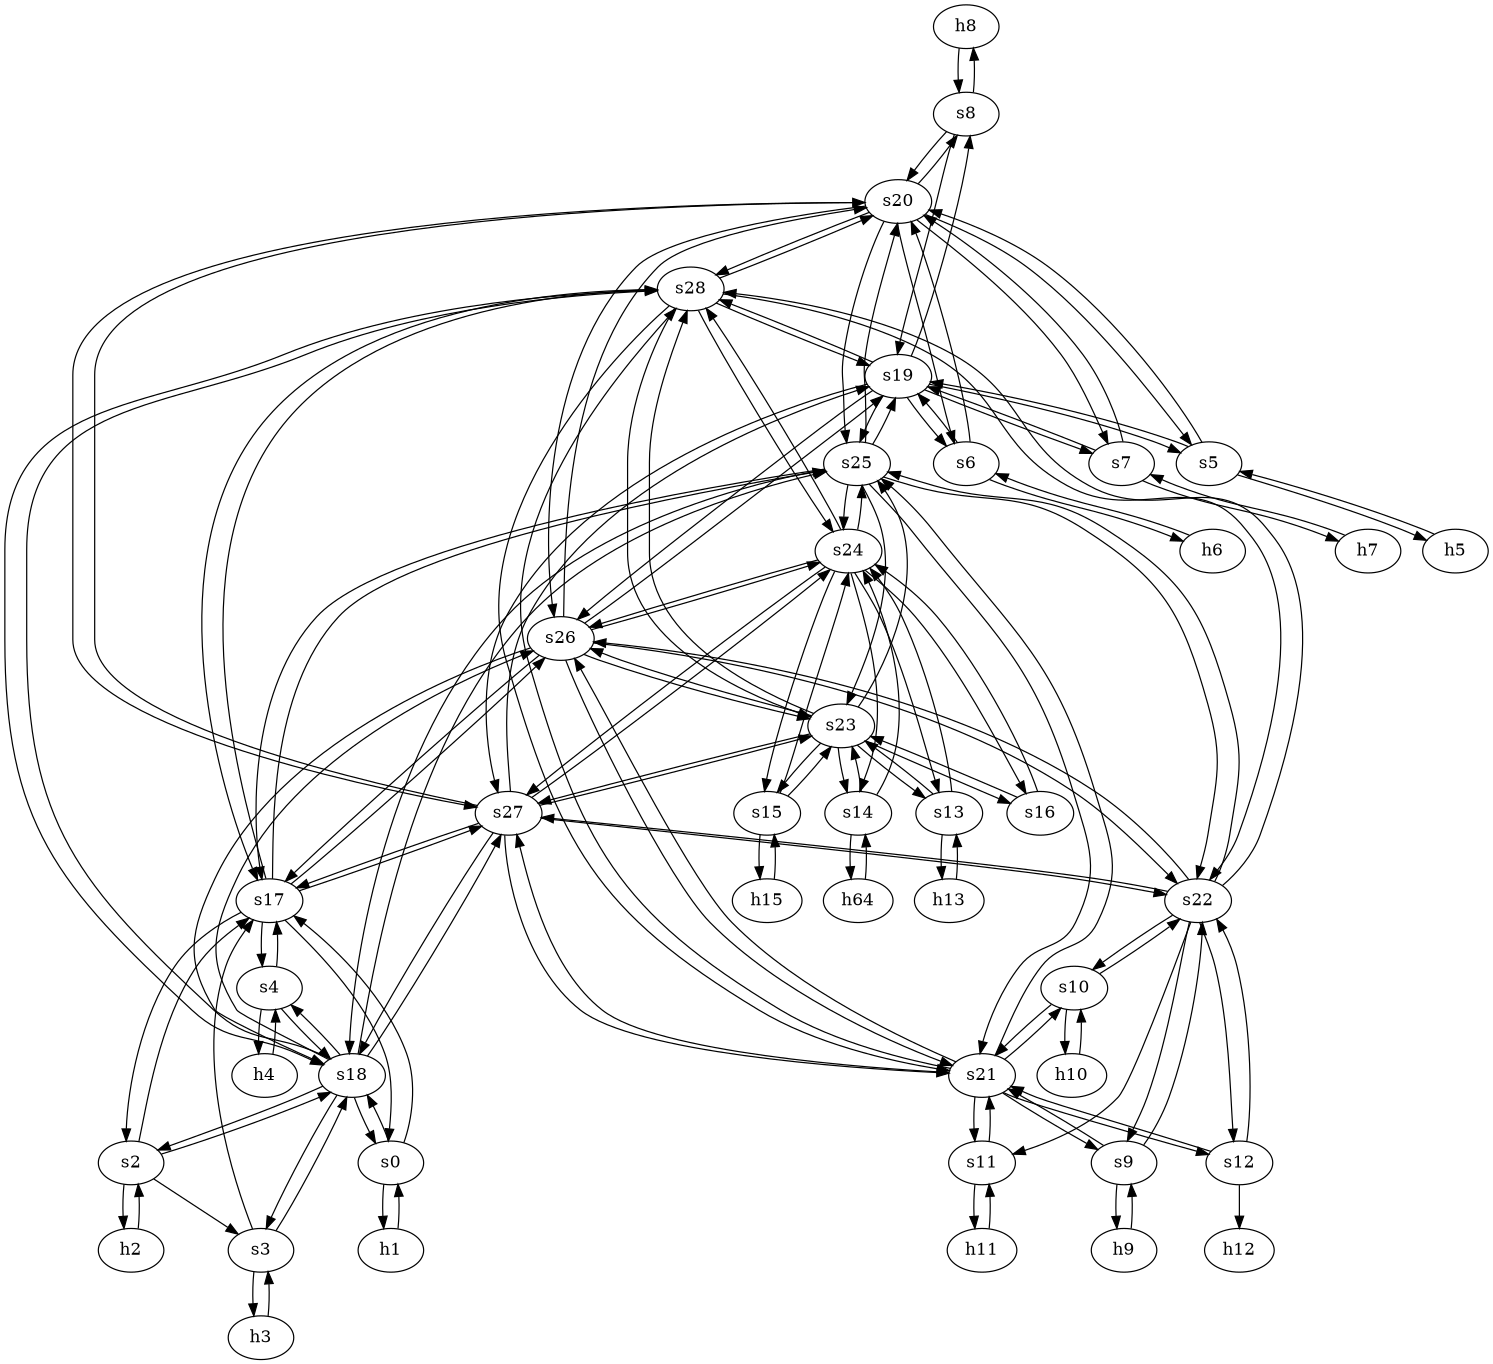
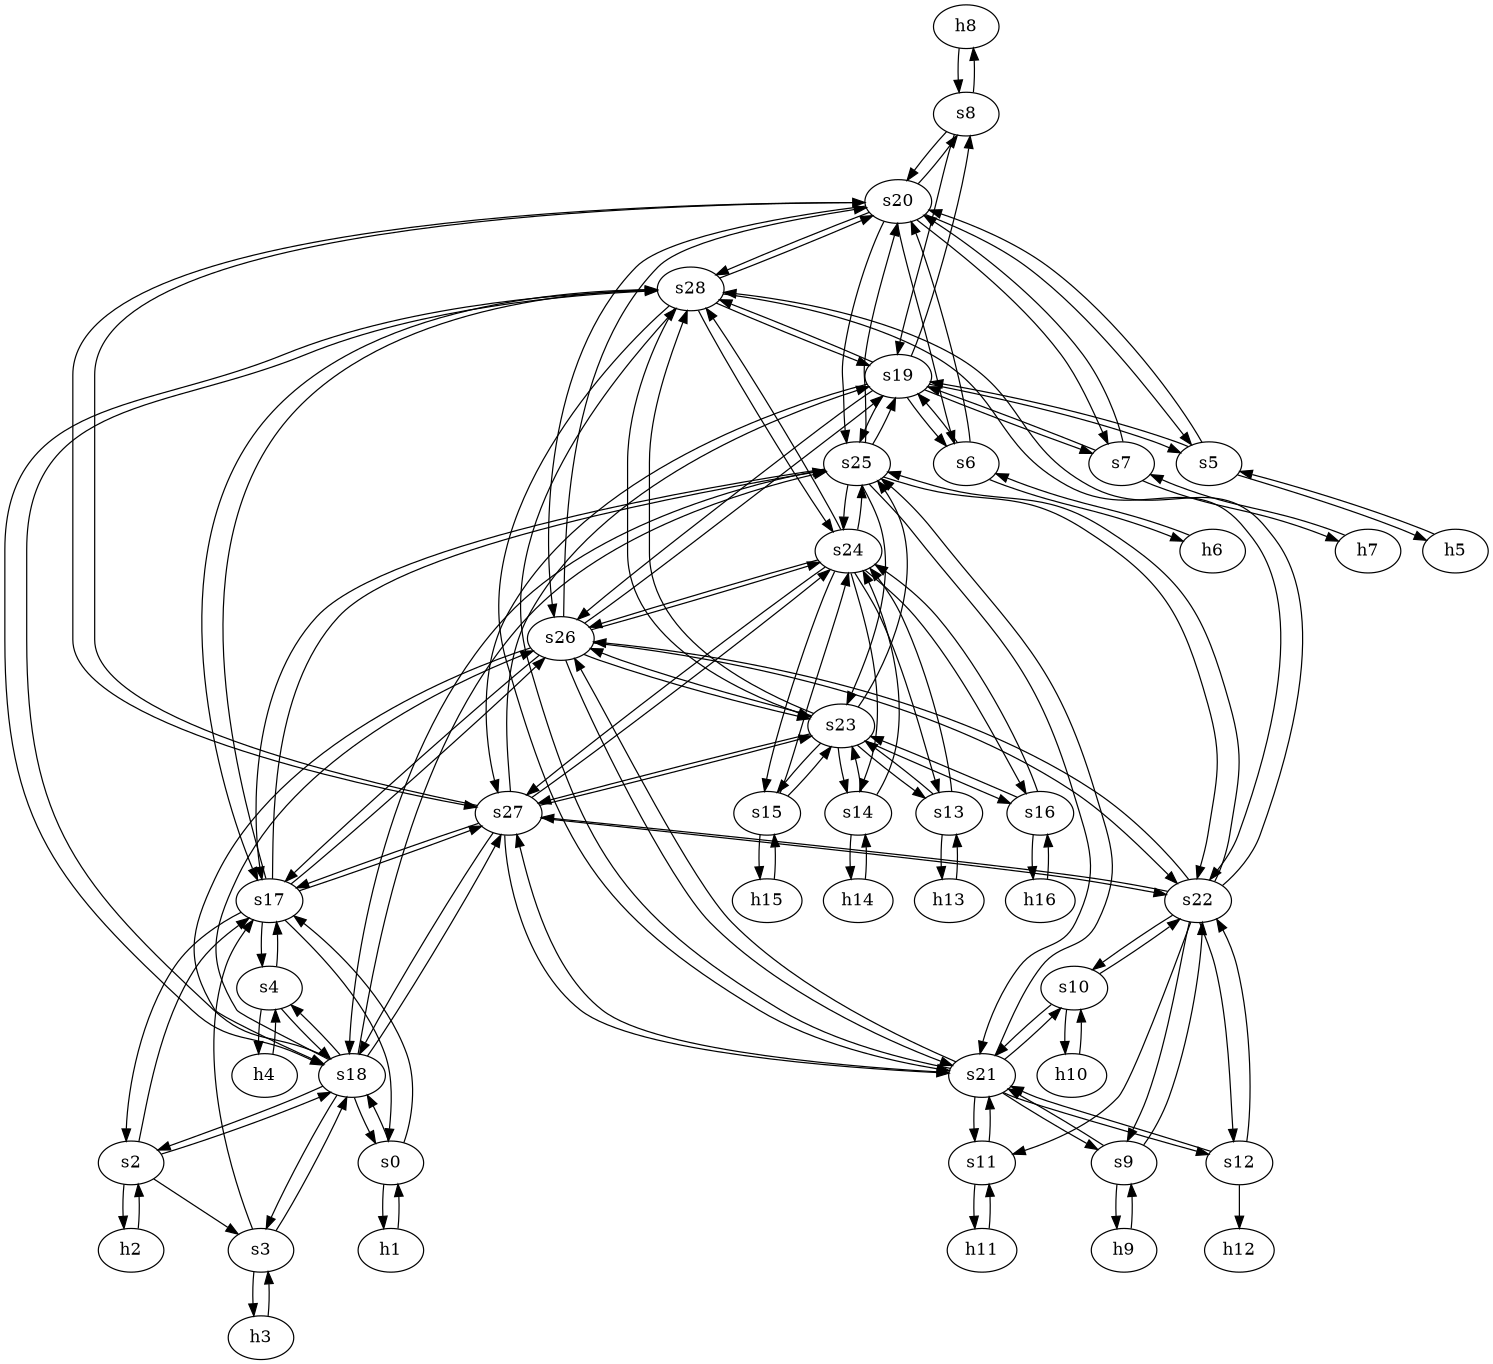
(858, 901) -> (858, 901)
none -> (1040, 901)
